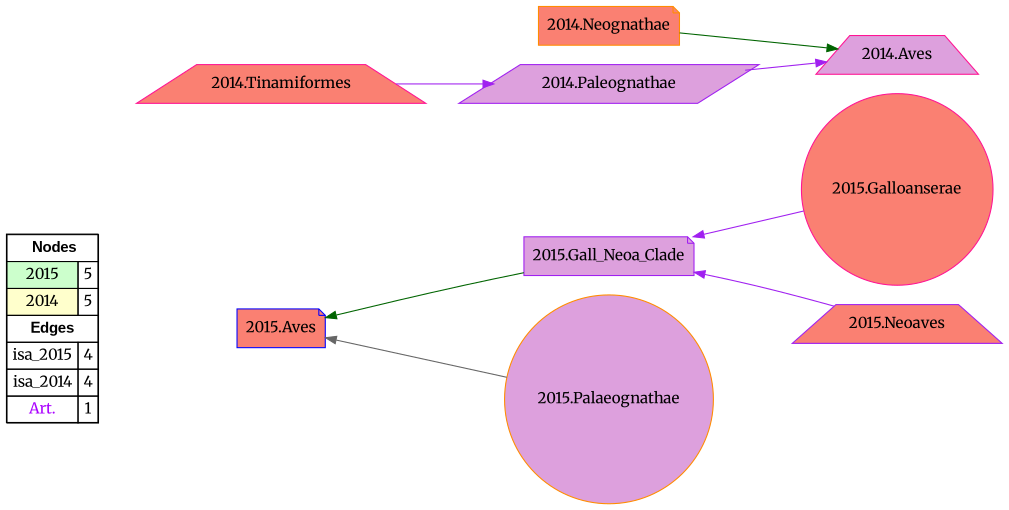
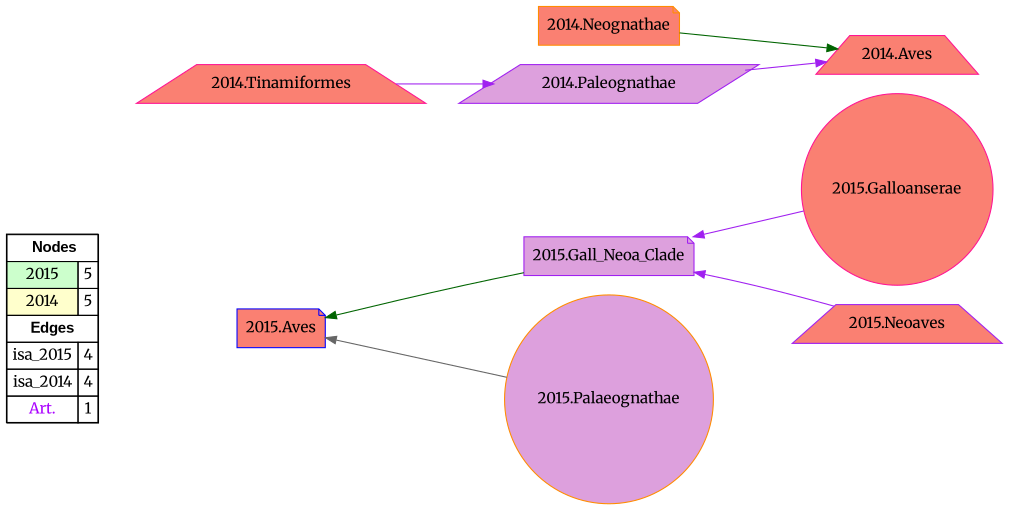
(897, 55) -> (897, 55)
